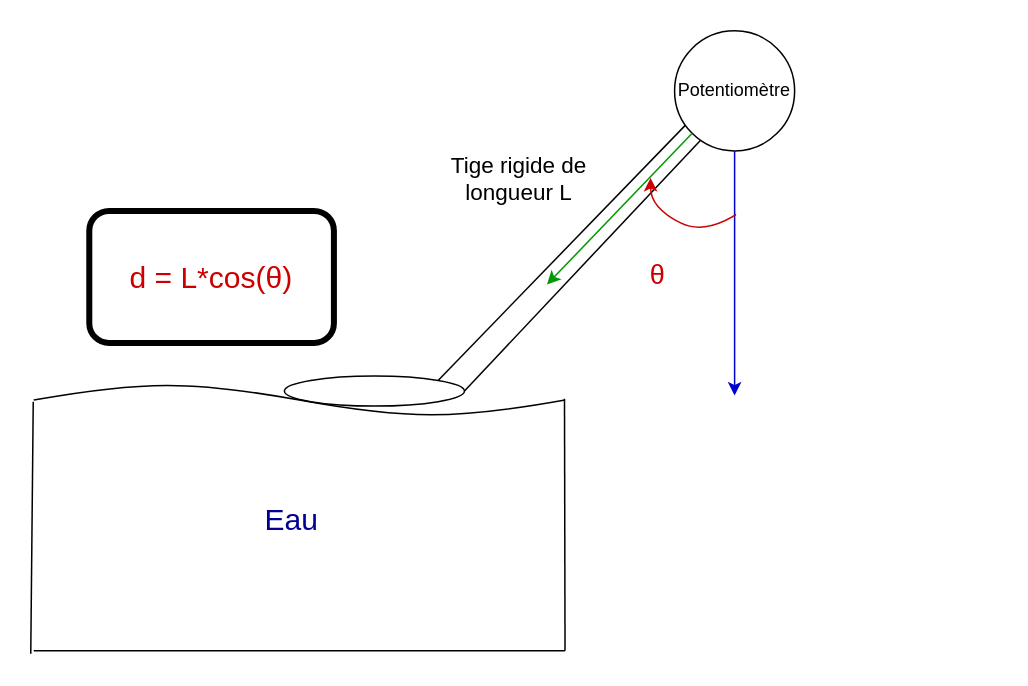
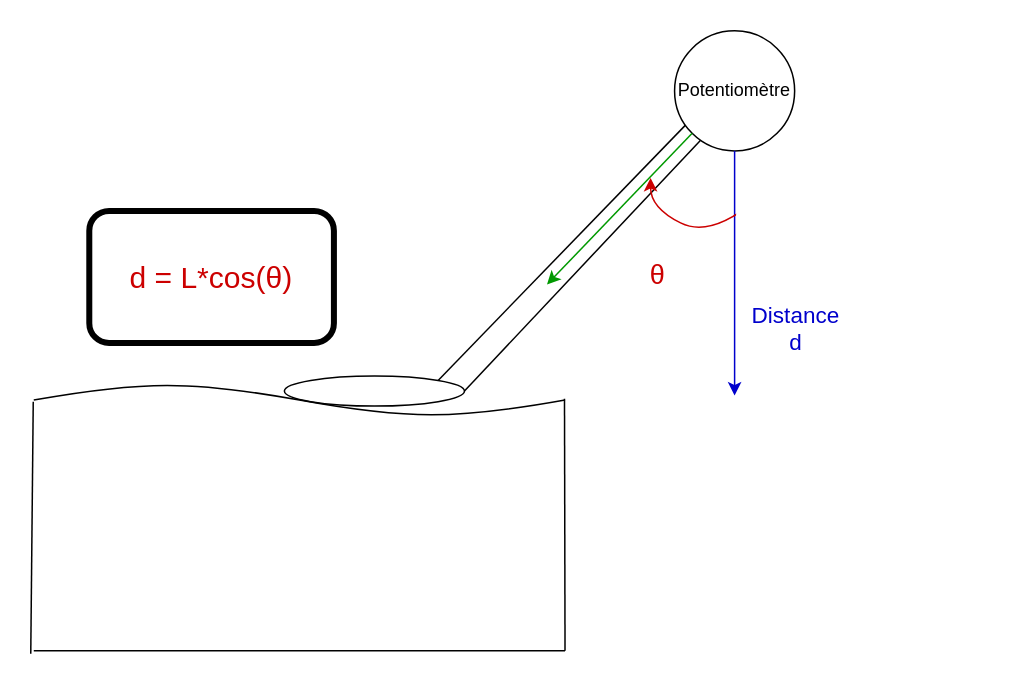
(519, 178) -> none
none -> (796, 328)
(292, 518) -> none
